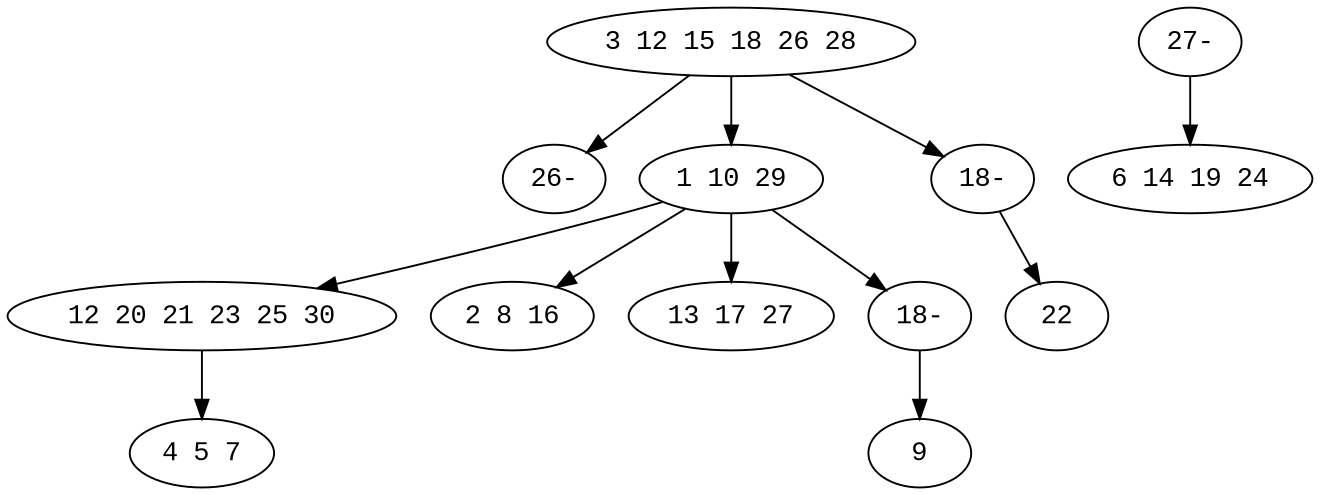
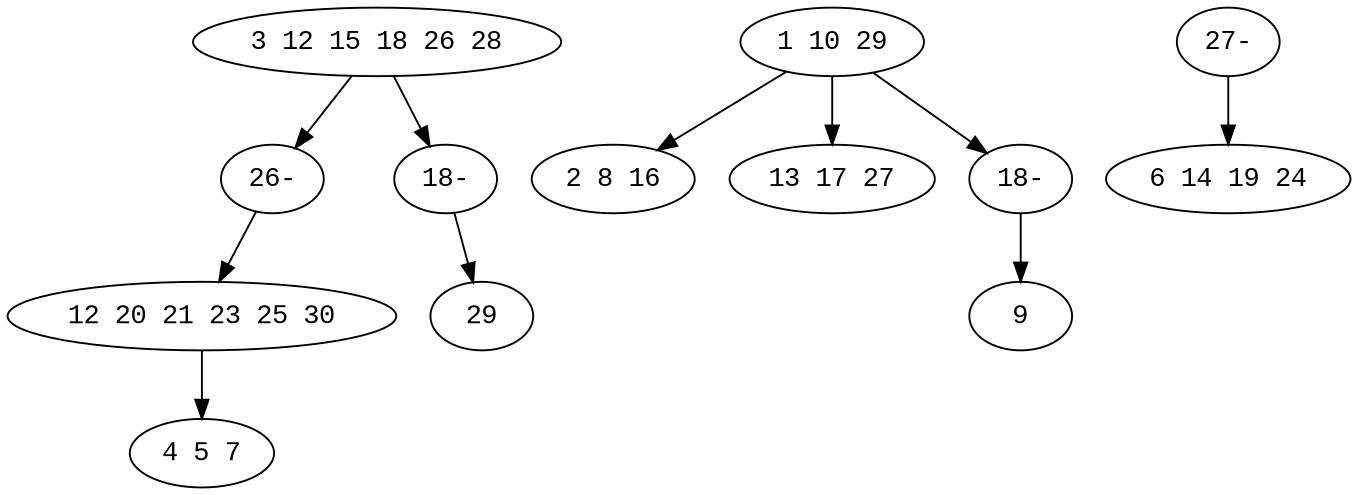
(731, 101) -> none
(500, 245) -> (242, 238)
(1057, 316) -> (482, 316)
